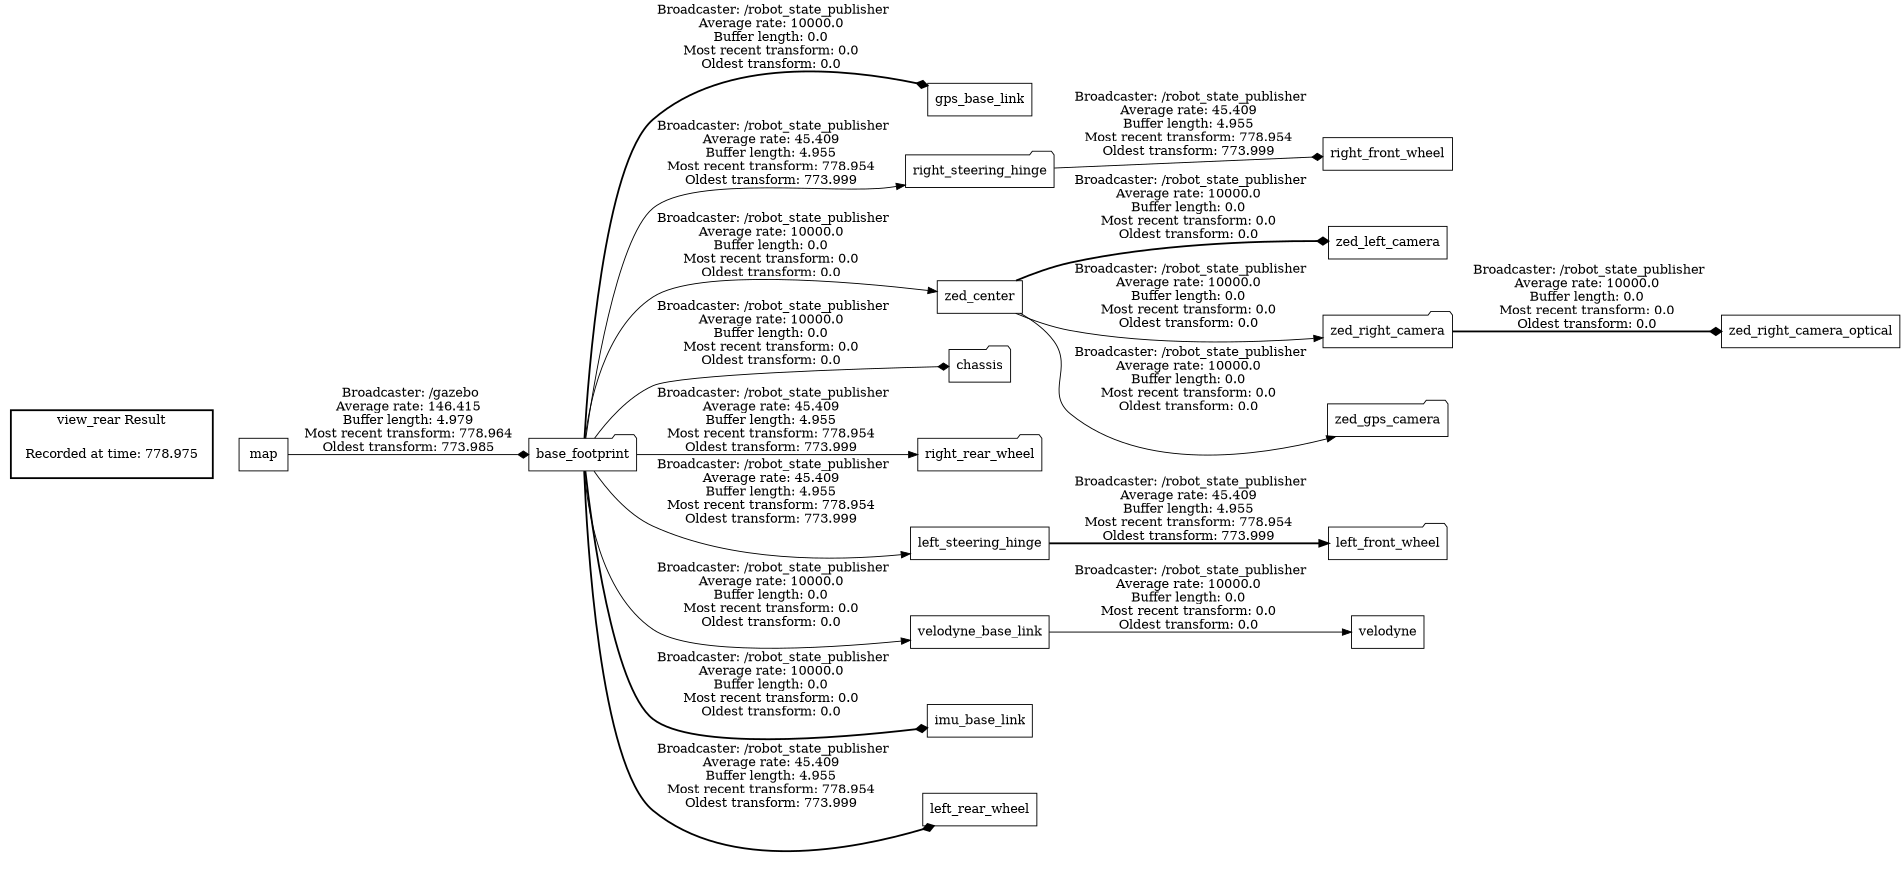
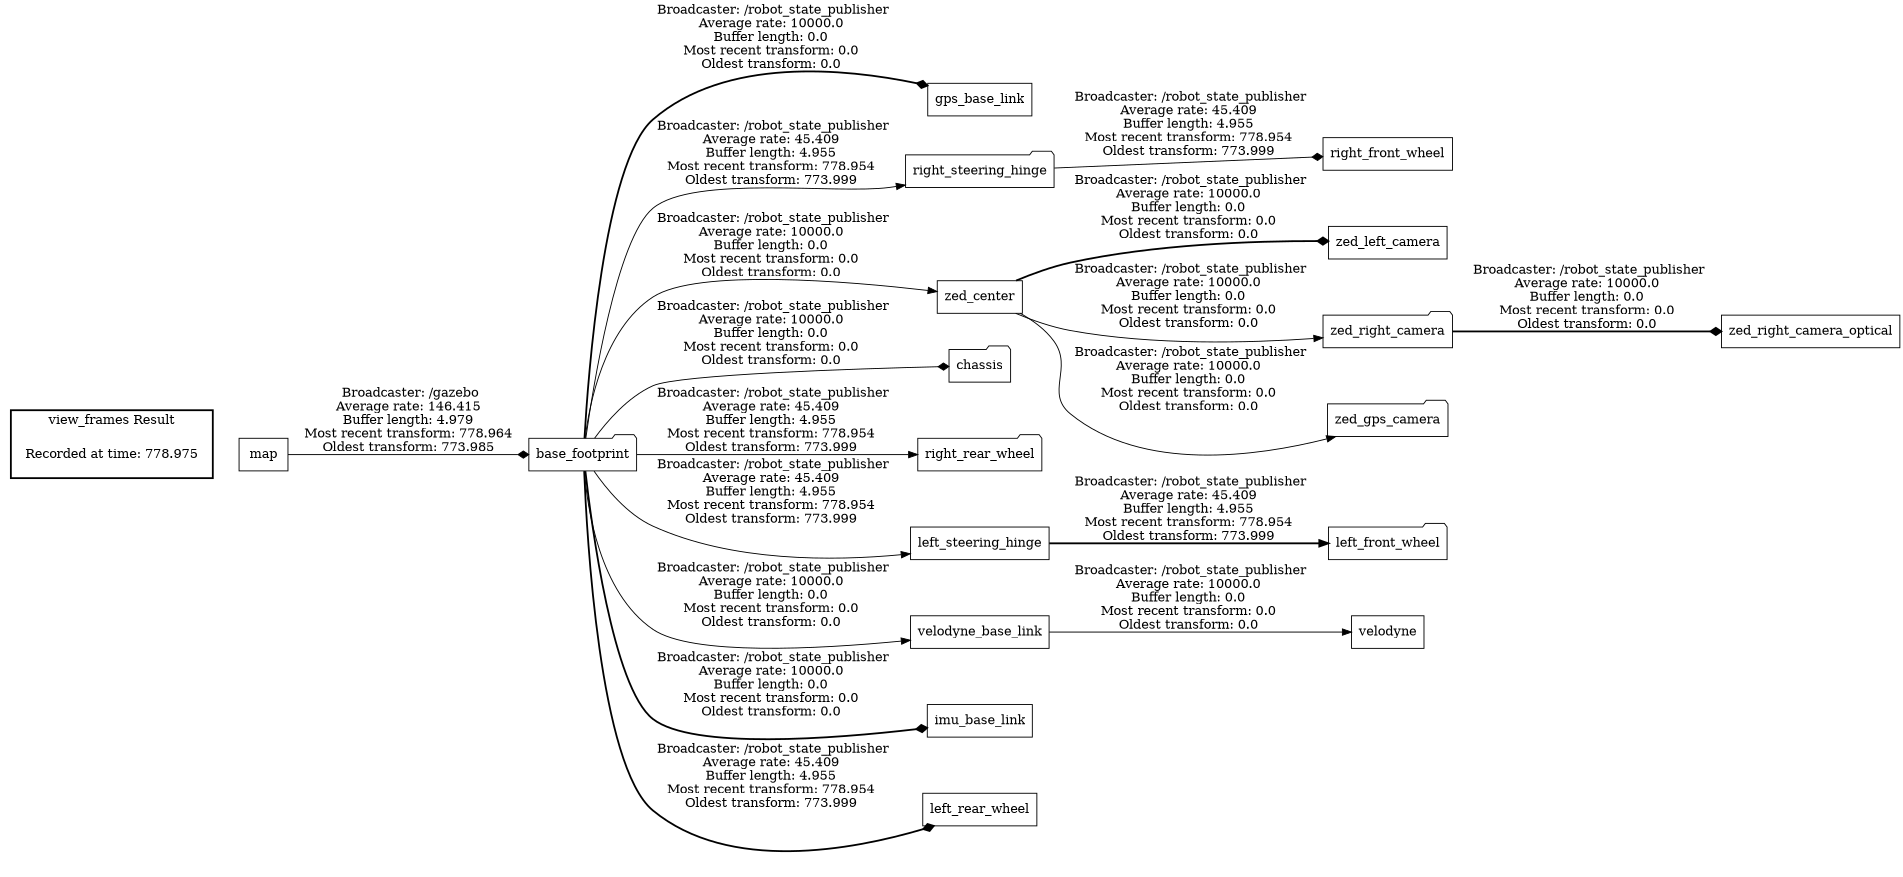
(112, 421) -> (112, 421)
